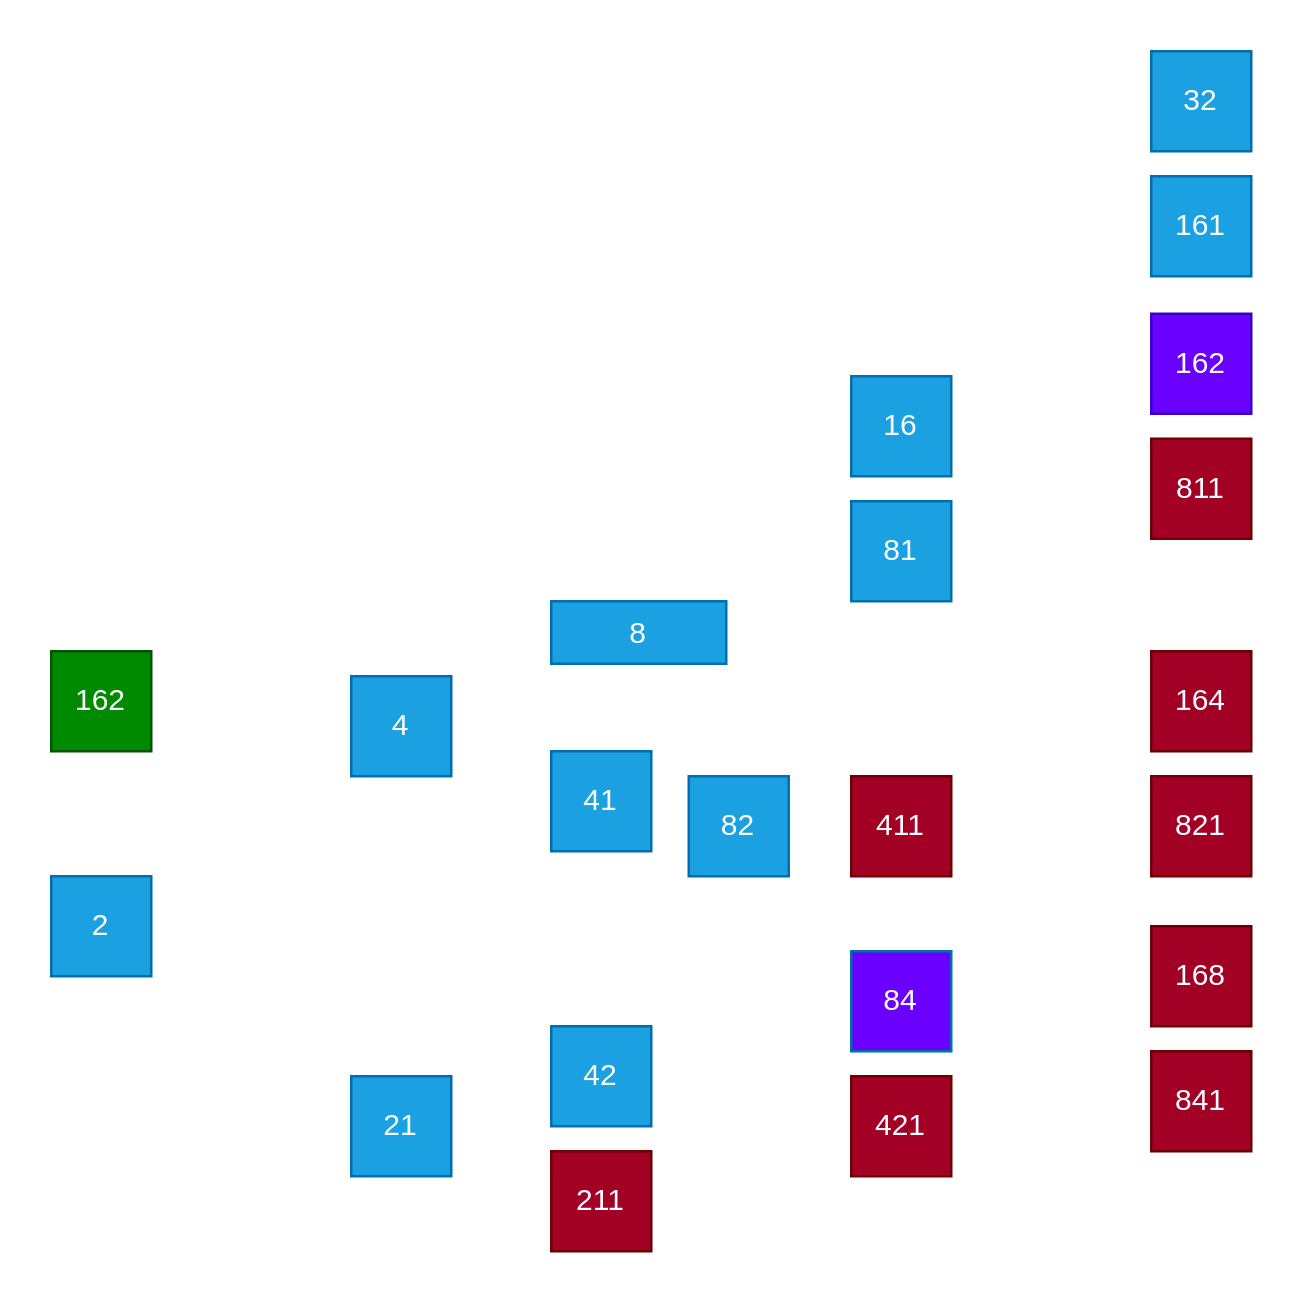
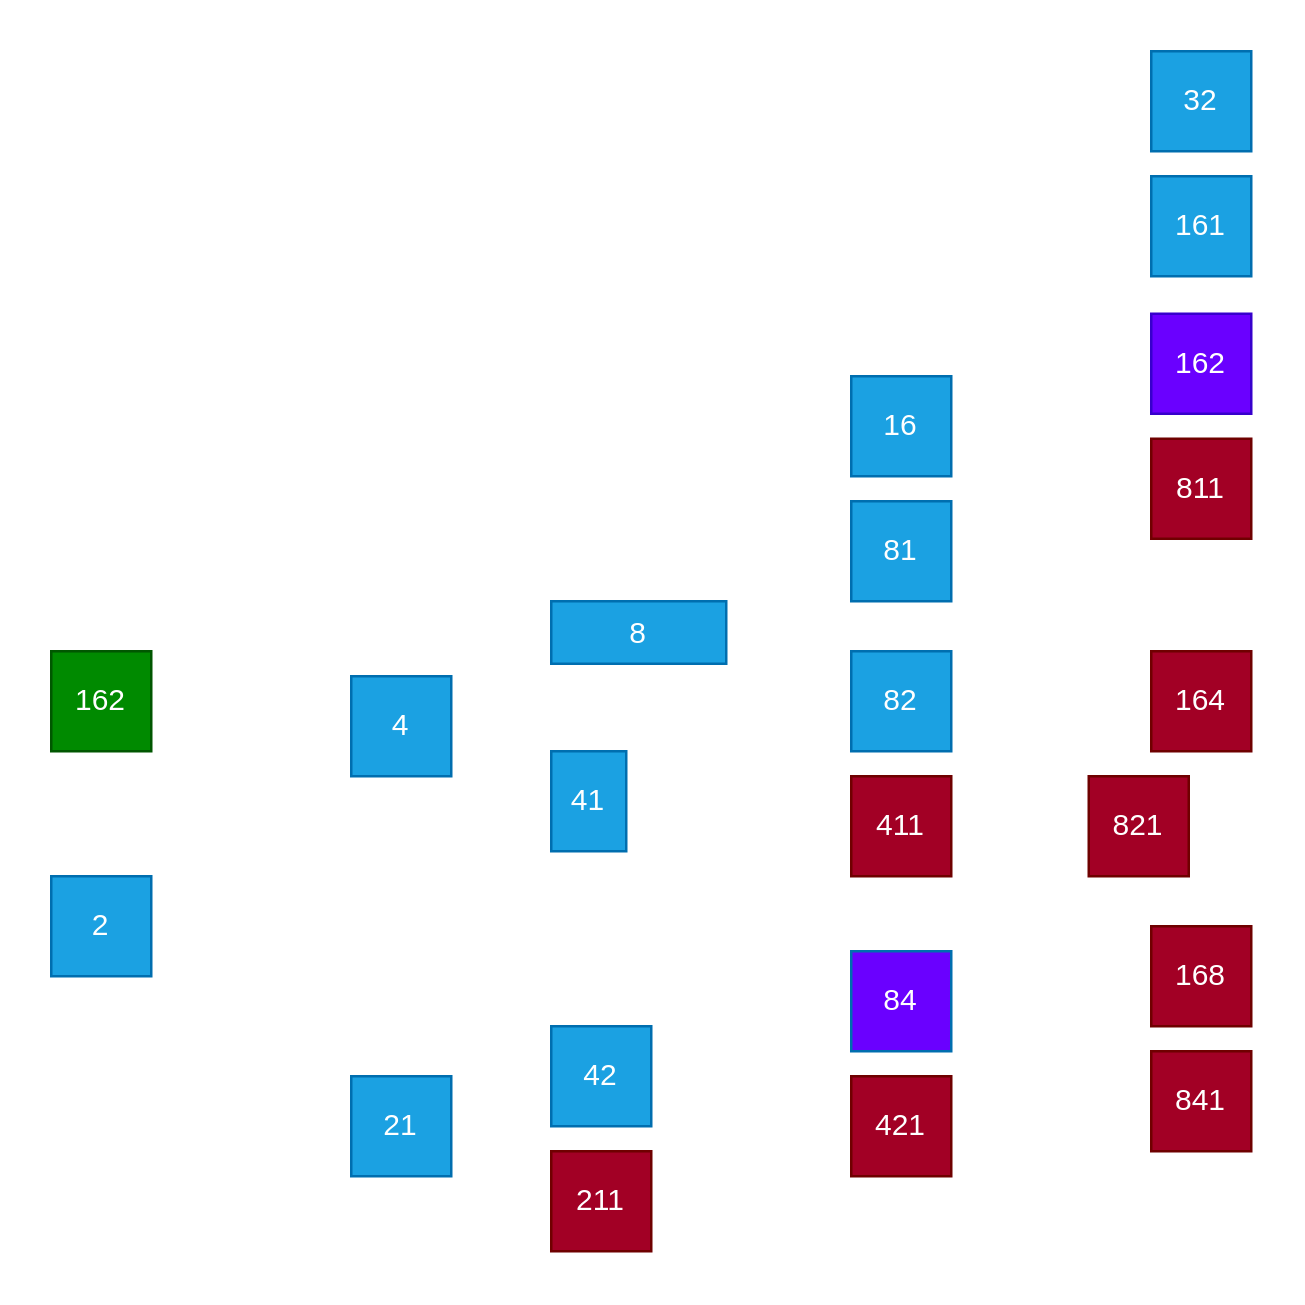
(601, 801) -> (589, 801)
(739, 826) -> (901, 701)
(1201, 826) -> (1139, 826)
